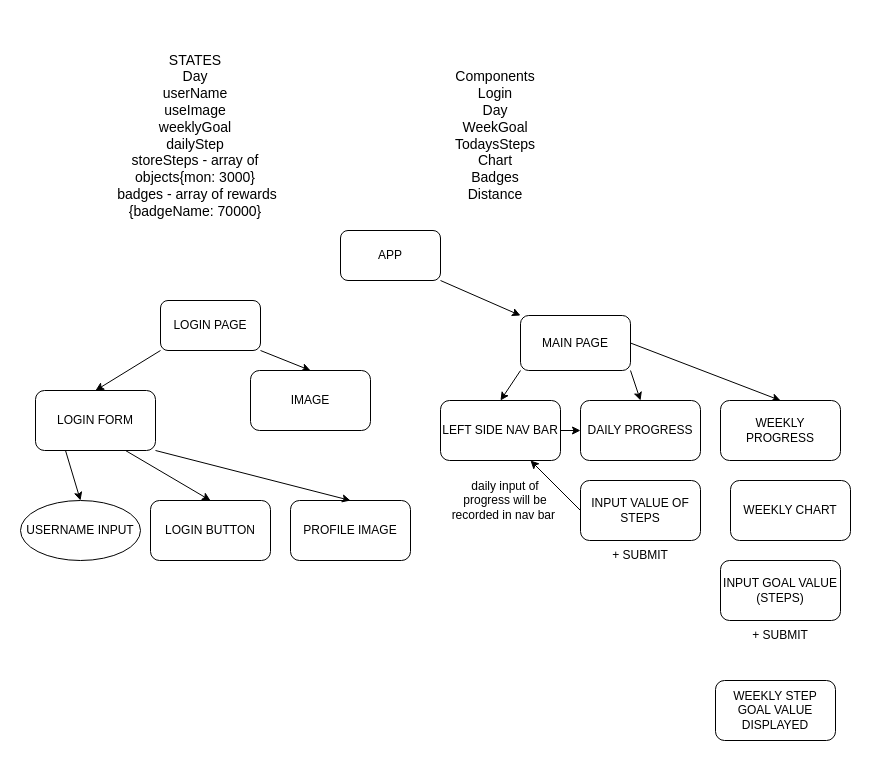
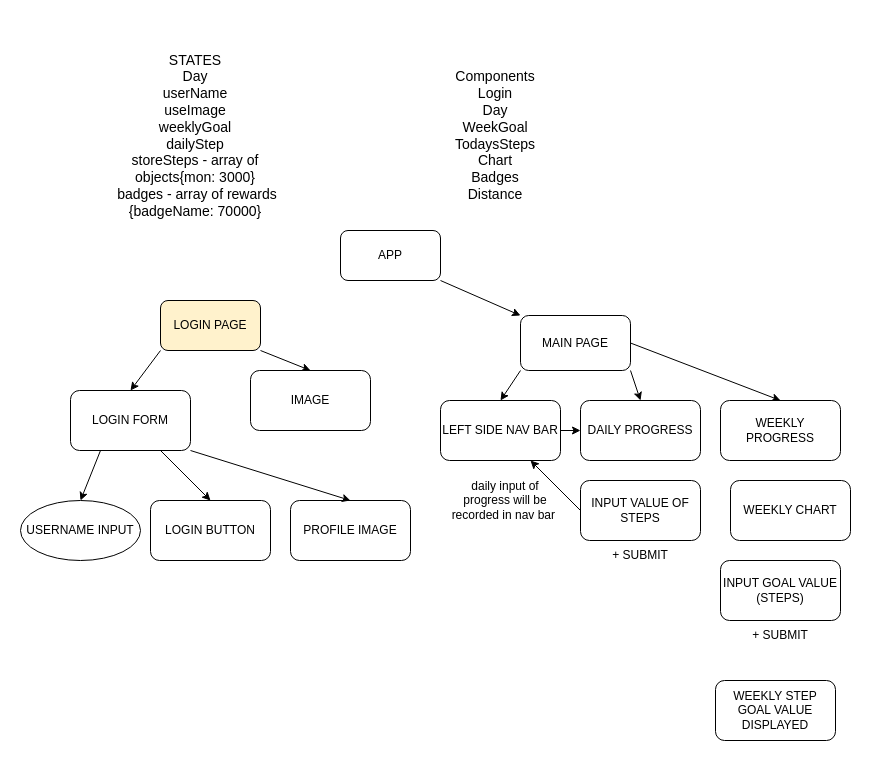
(211, 326) -> (211, 326)
(96, 421) -> (131, 421)
